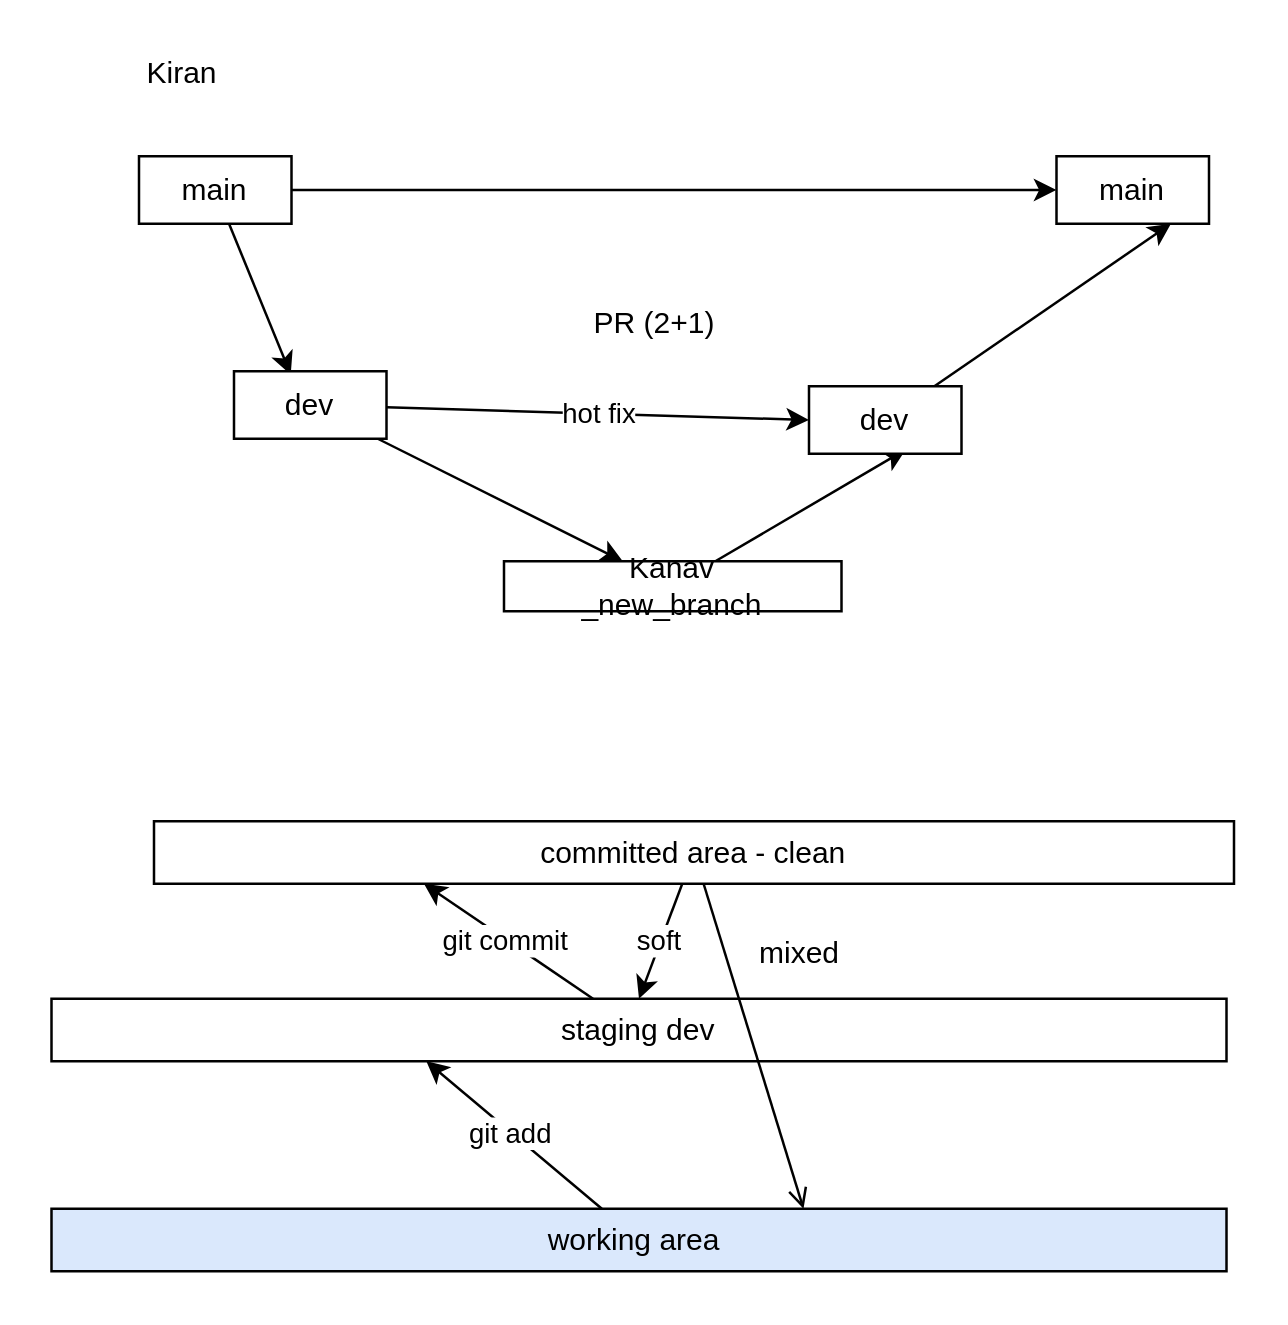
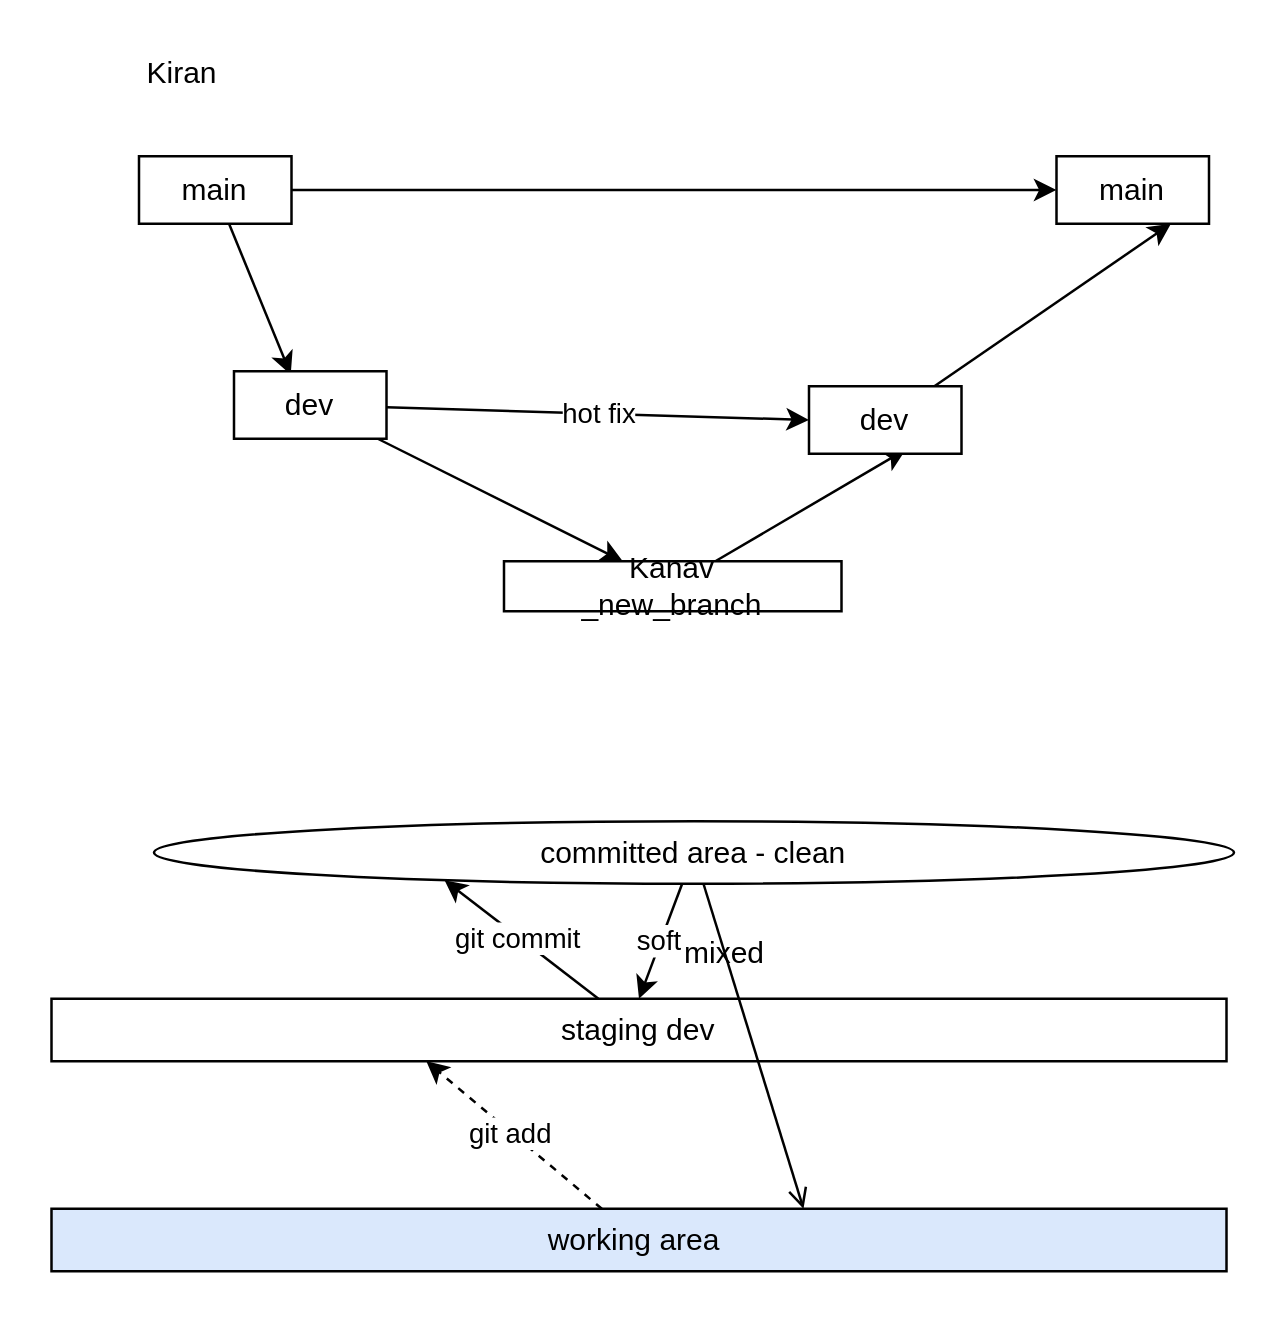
(654, 323) -> none
(694, 853) -> (694, 853)
(799, 953) -> (724, 953)
(565, 1178) -> (565, 1178)
